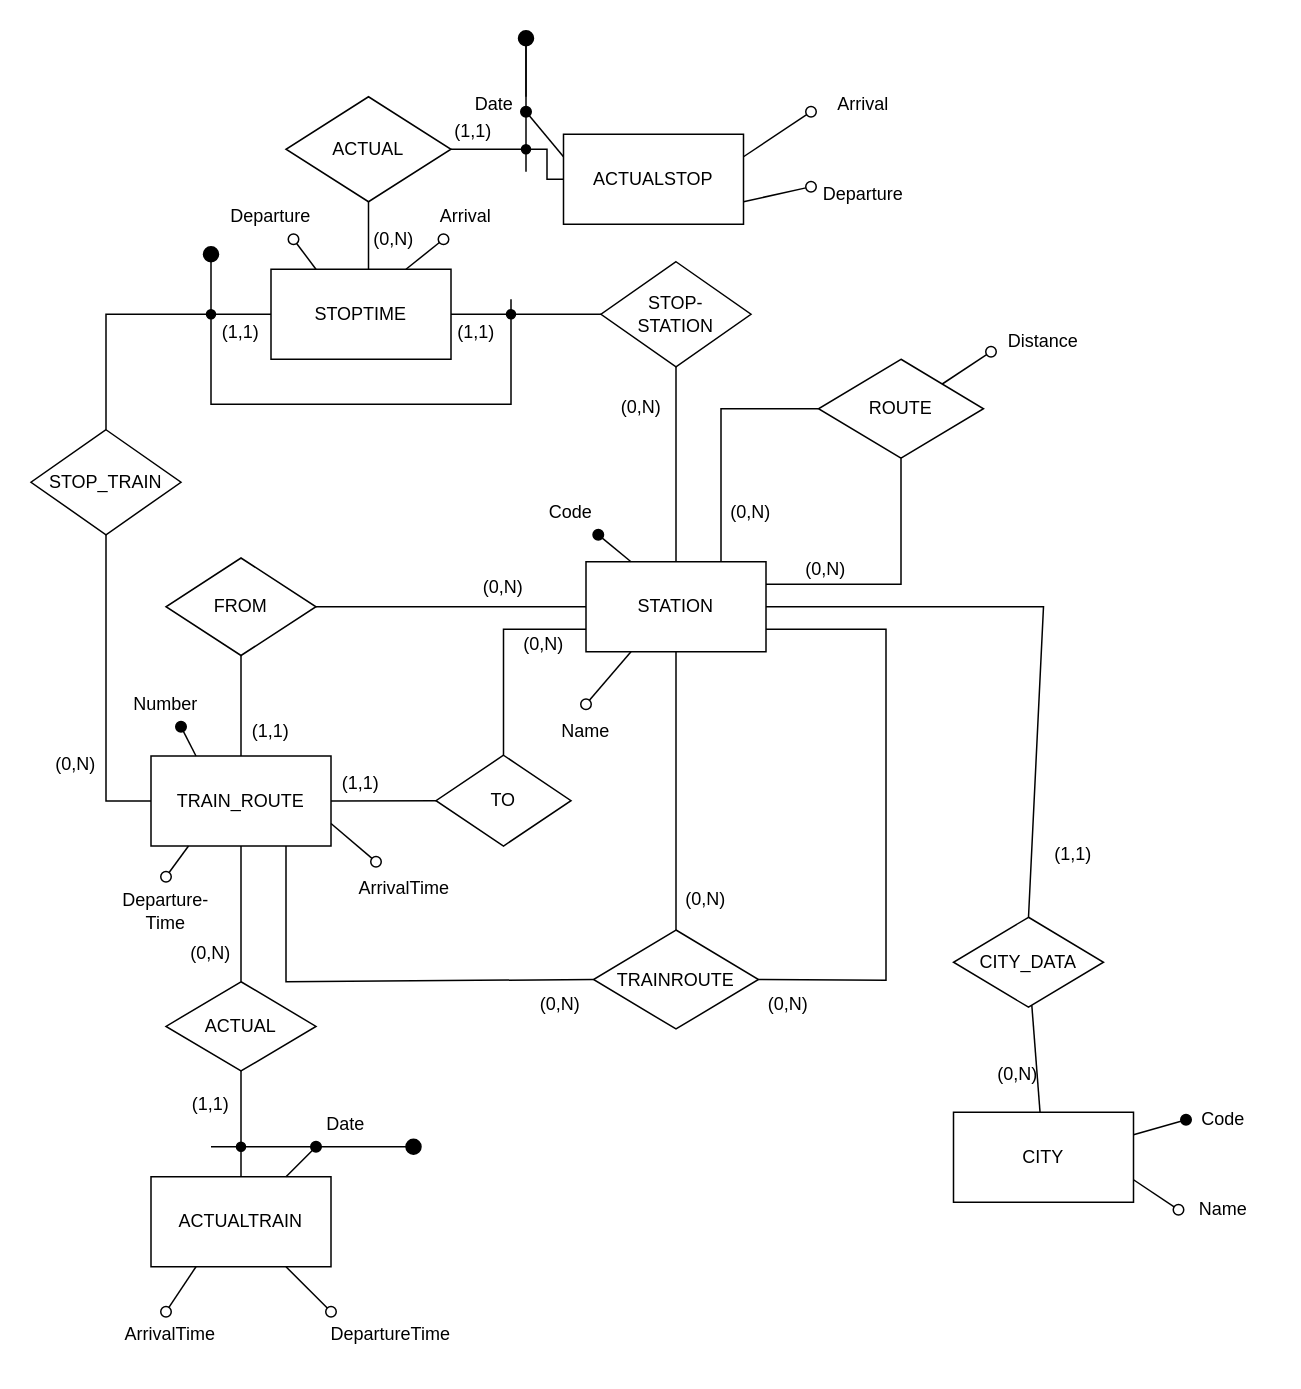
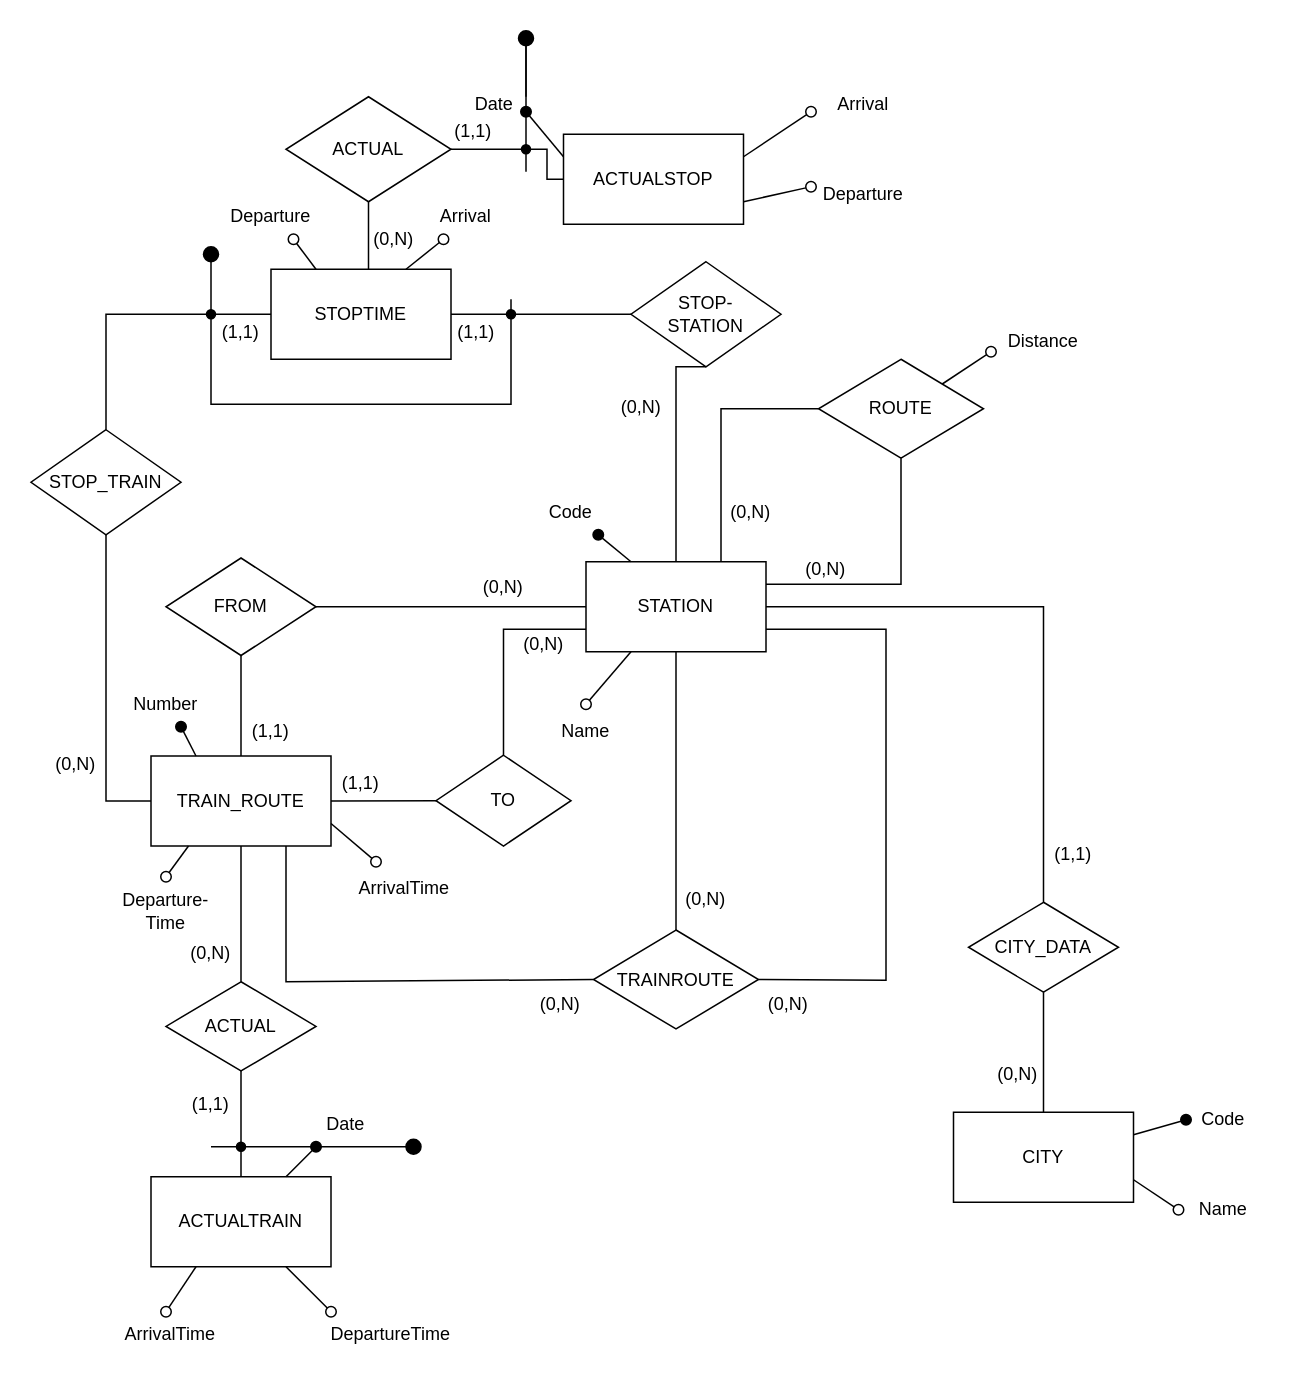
(676, 314) -> (706, 314)
(1028, 962) -> (1043, 947)
